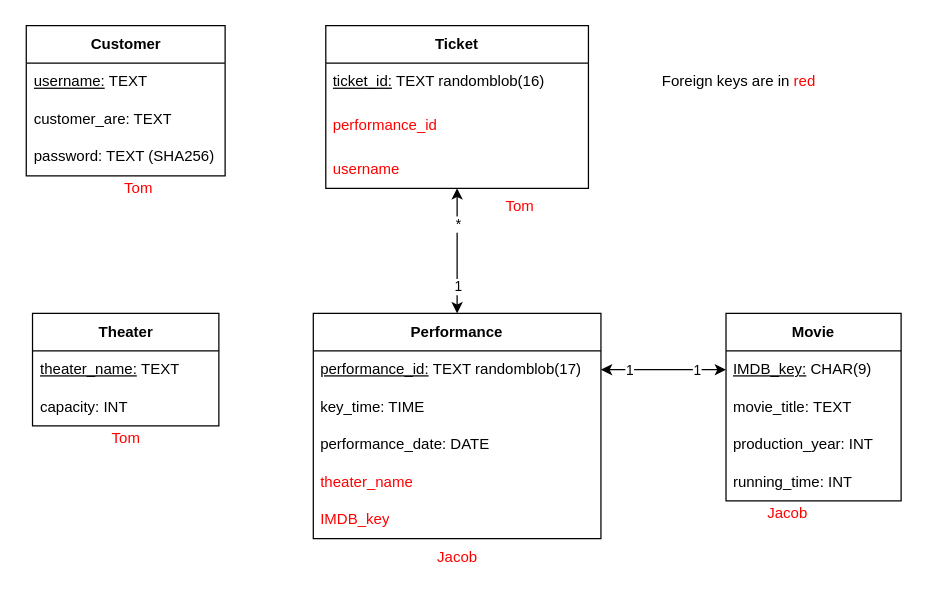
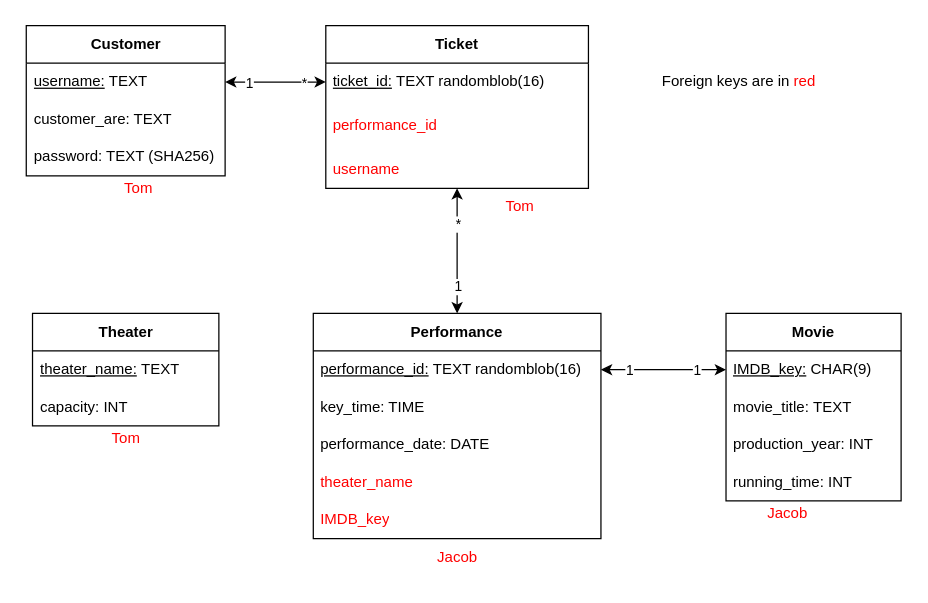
none -> (275, 82)
(458, 369) -> (458, 369)
